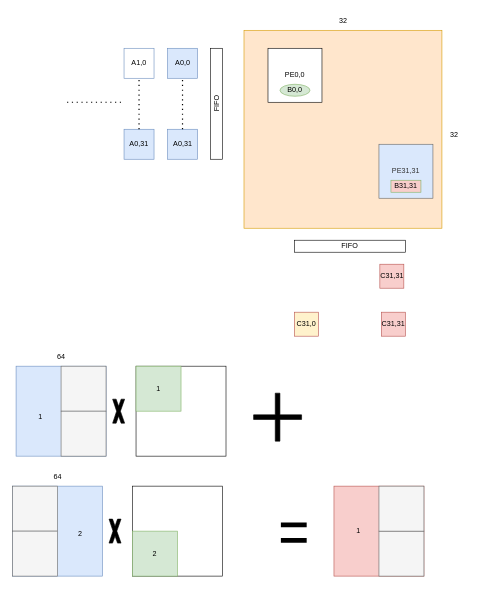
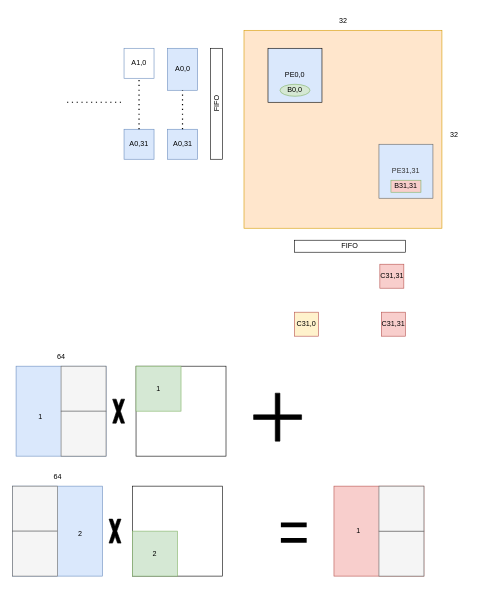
(182, 63) -> (182, 69)
(295, 75) -> (295, 75)
